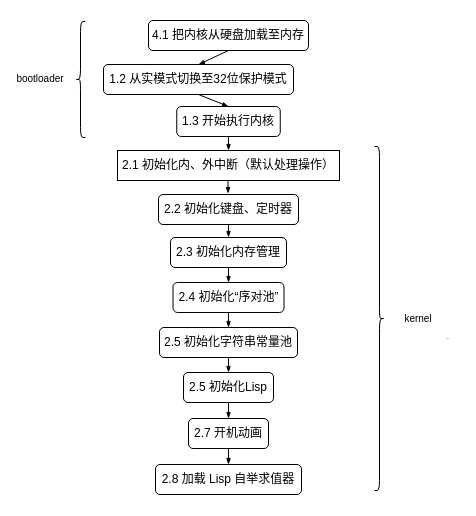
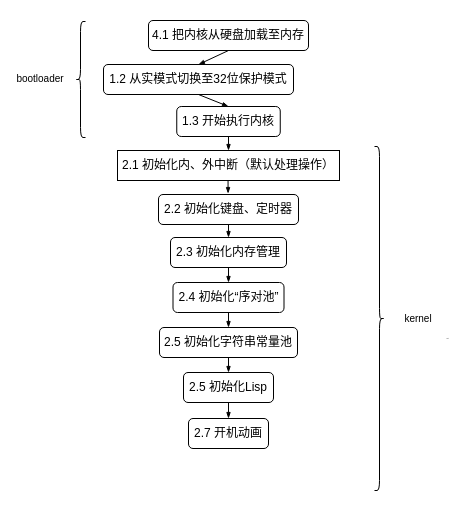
(229, 453) -> none
(229, 480) -> none
